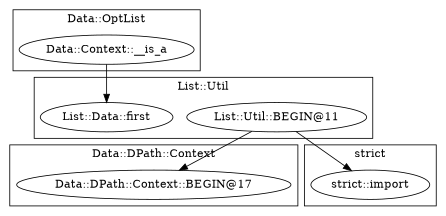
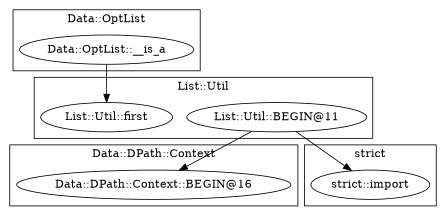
(107, 50) -> (107, 50)
(107, 117) -> (107, 117)
(154, 185) -> (154, 185)
